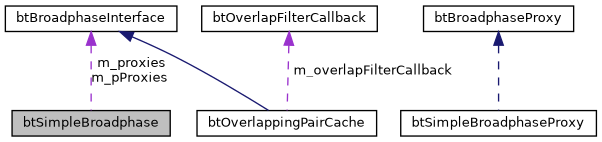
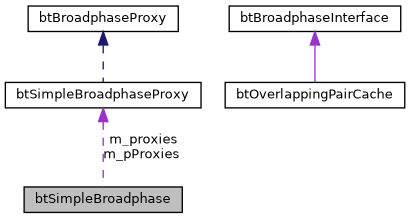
(290, 19) -> none
(202, 71) -> (315, 64)
(91, 78) -> (103, 154)
